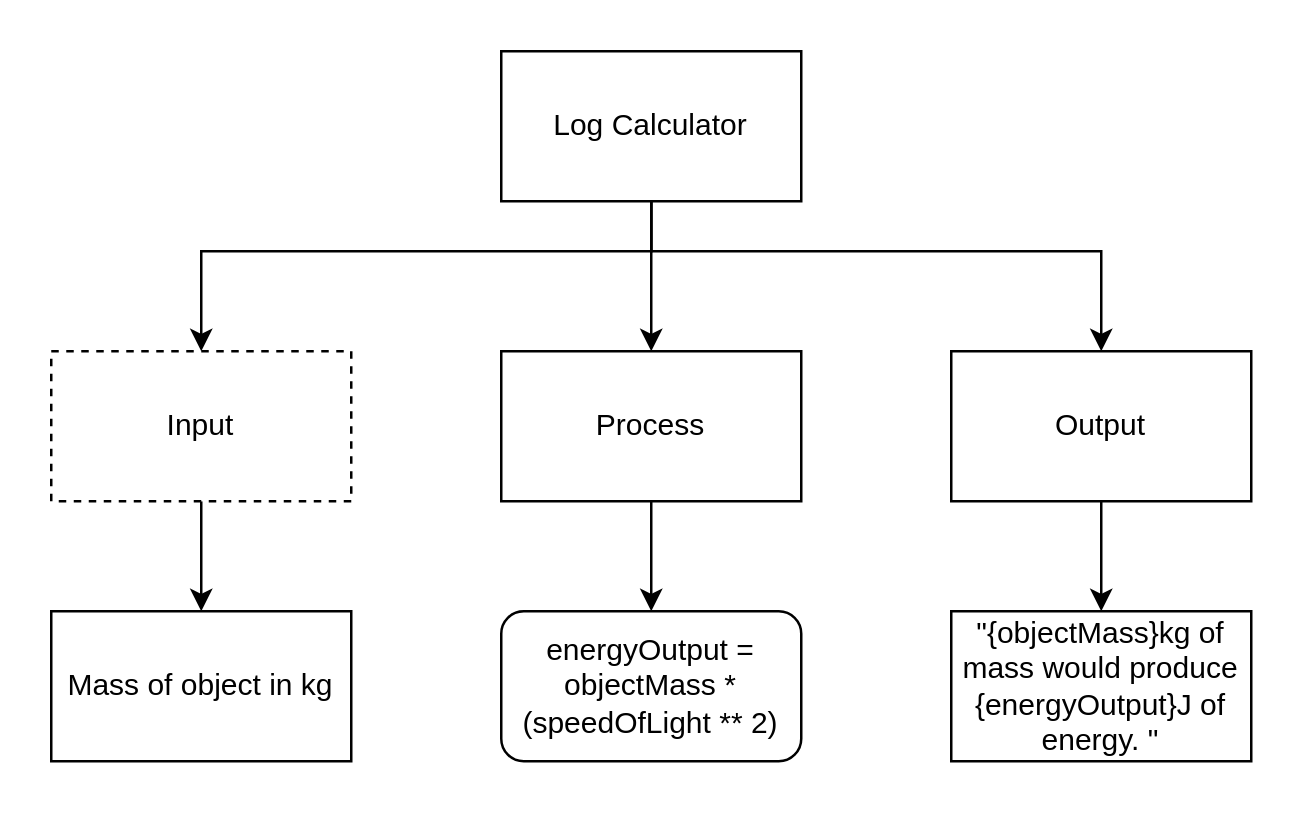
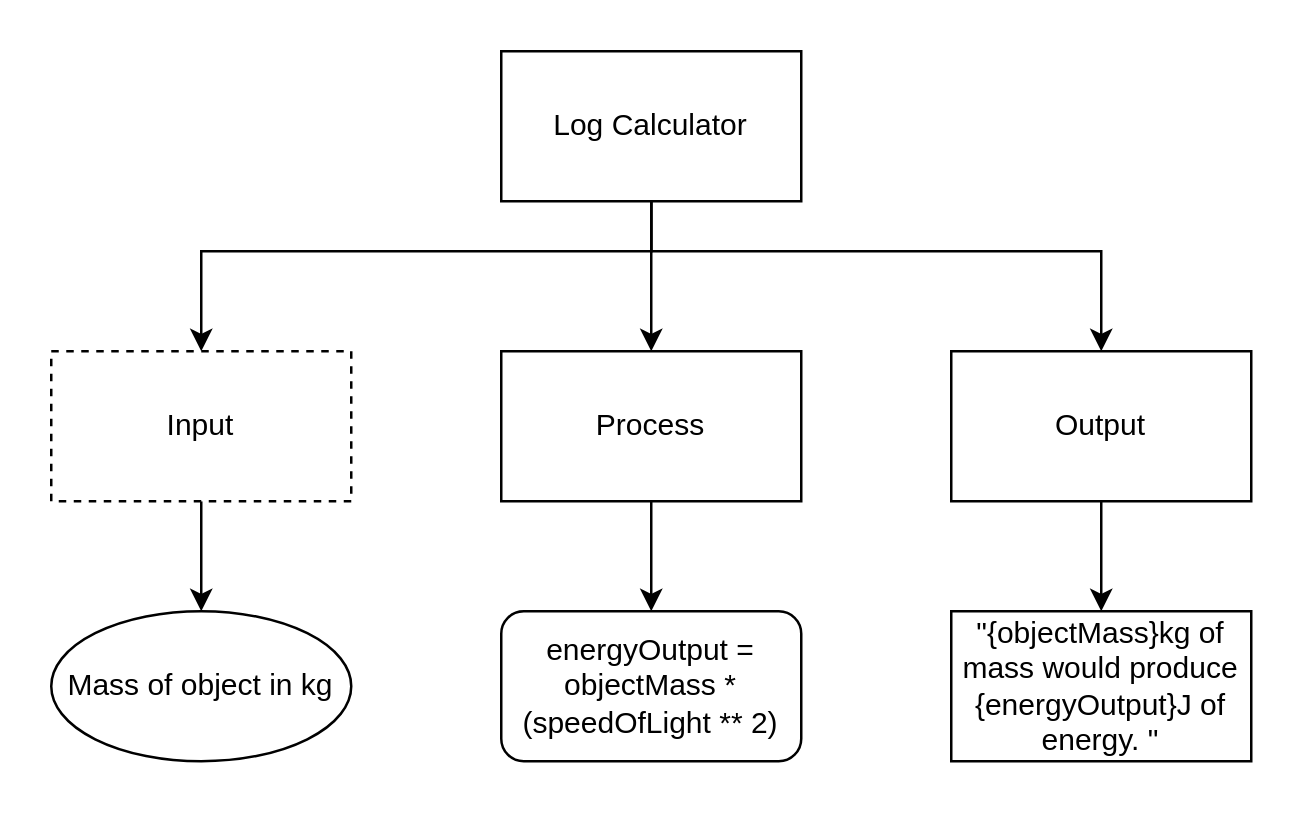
(201, 686) -> (201, 686)
